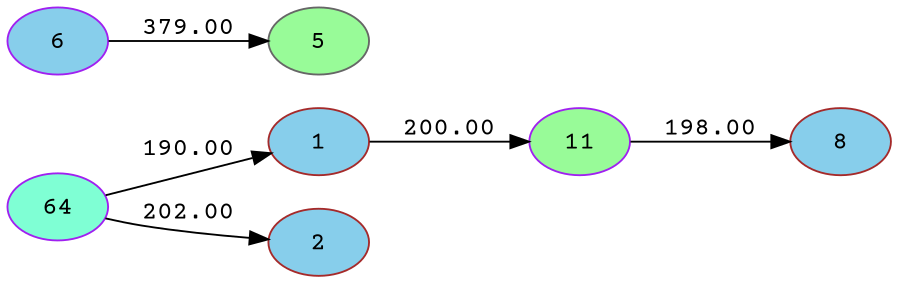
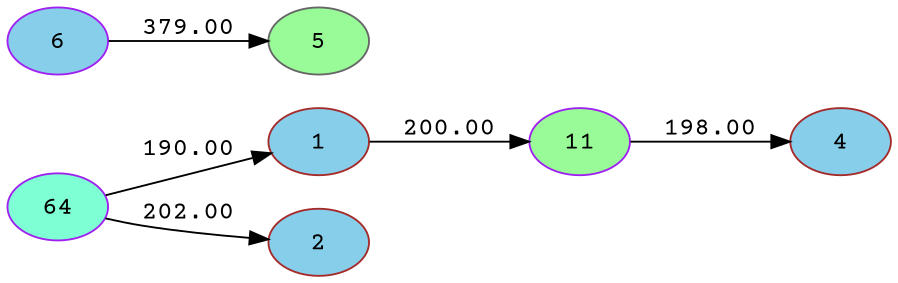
(841, 142) -> (841, 142)
